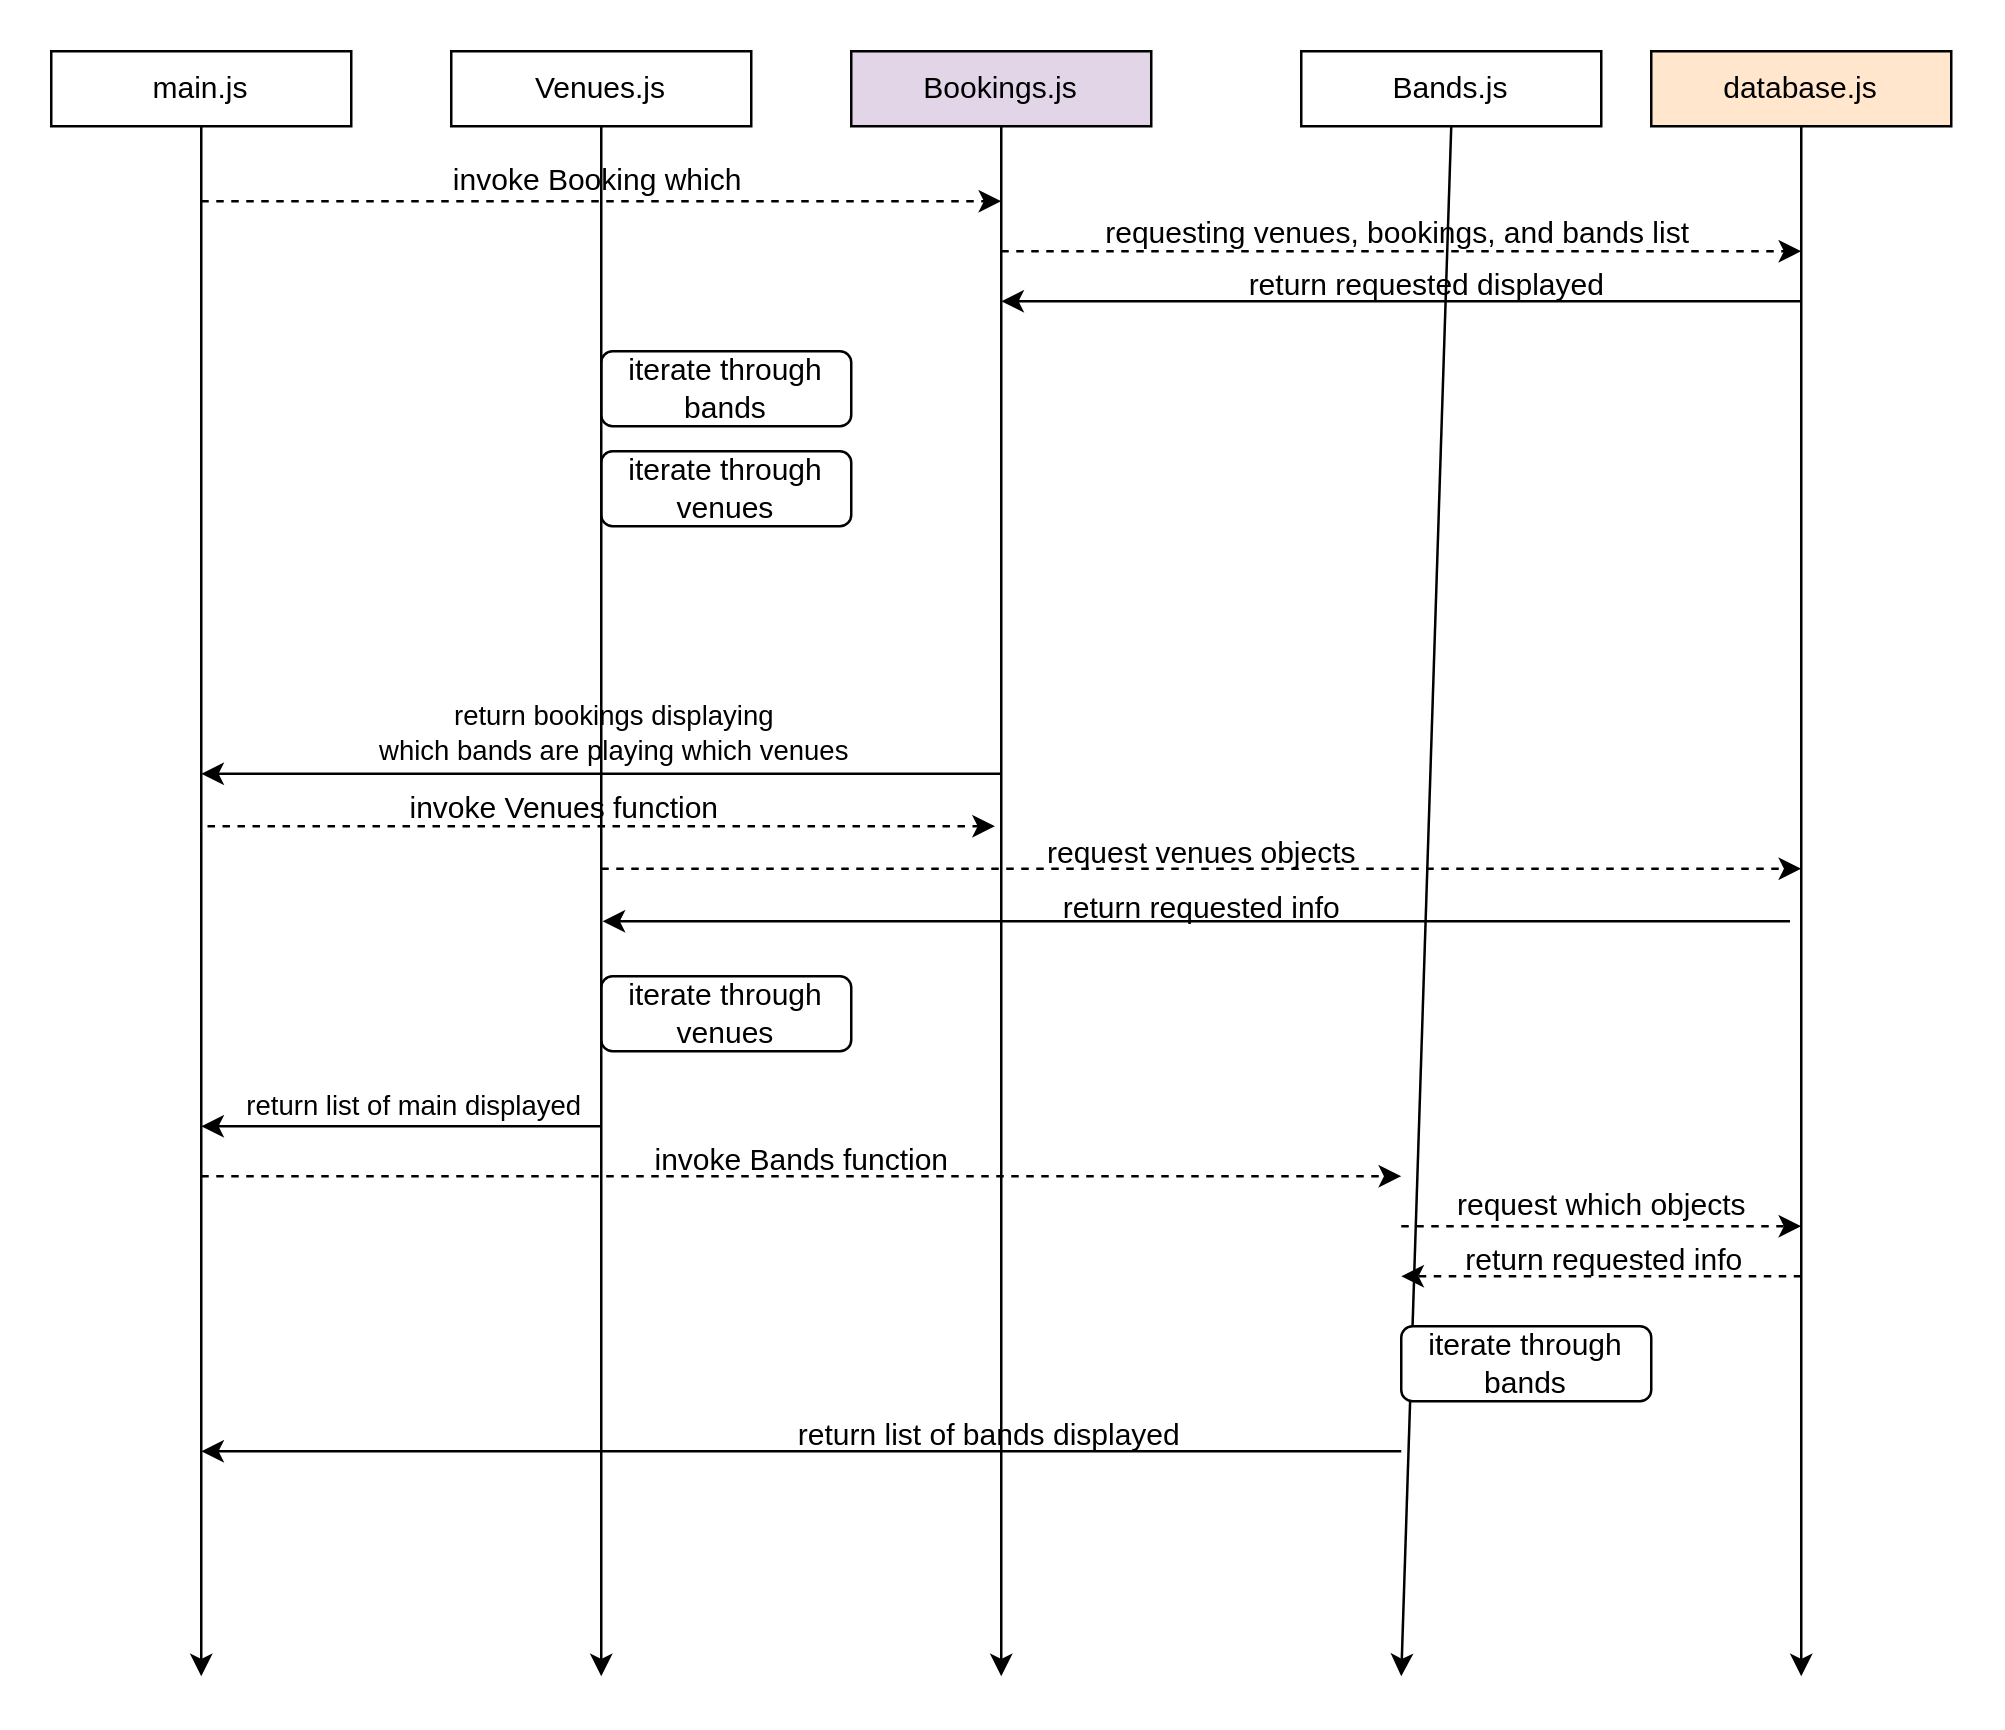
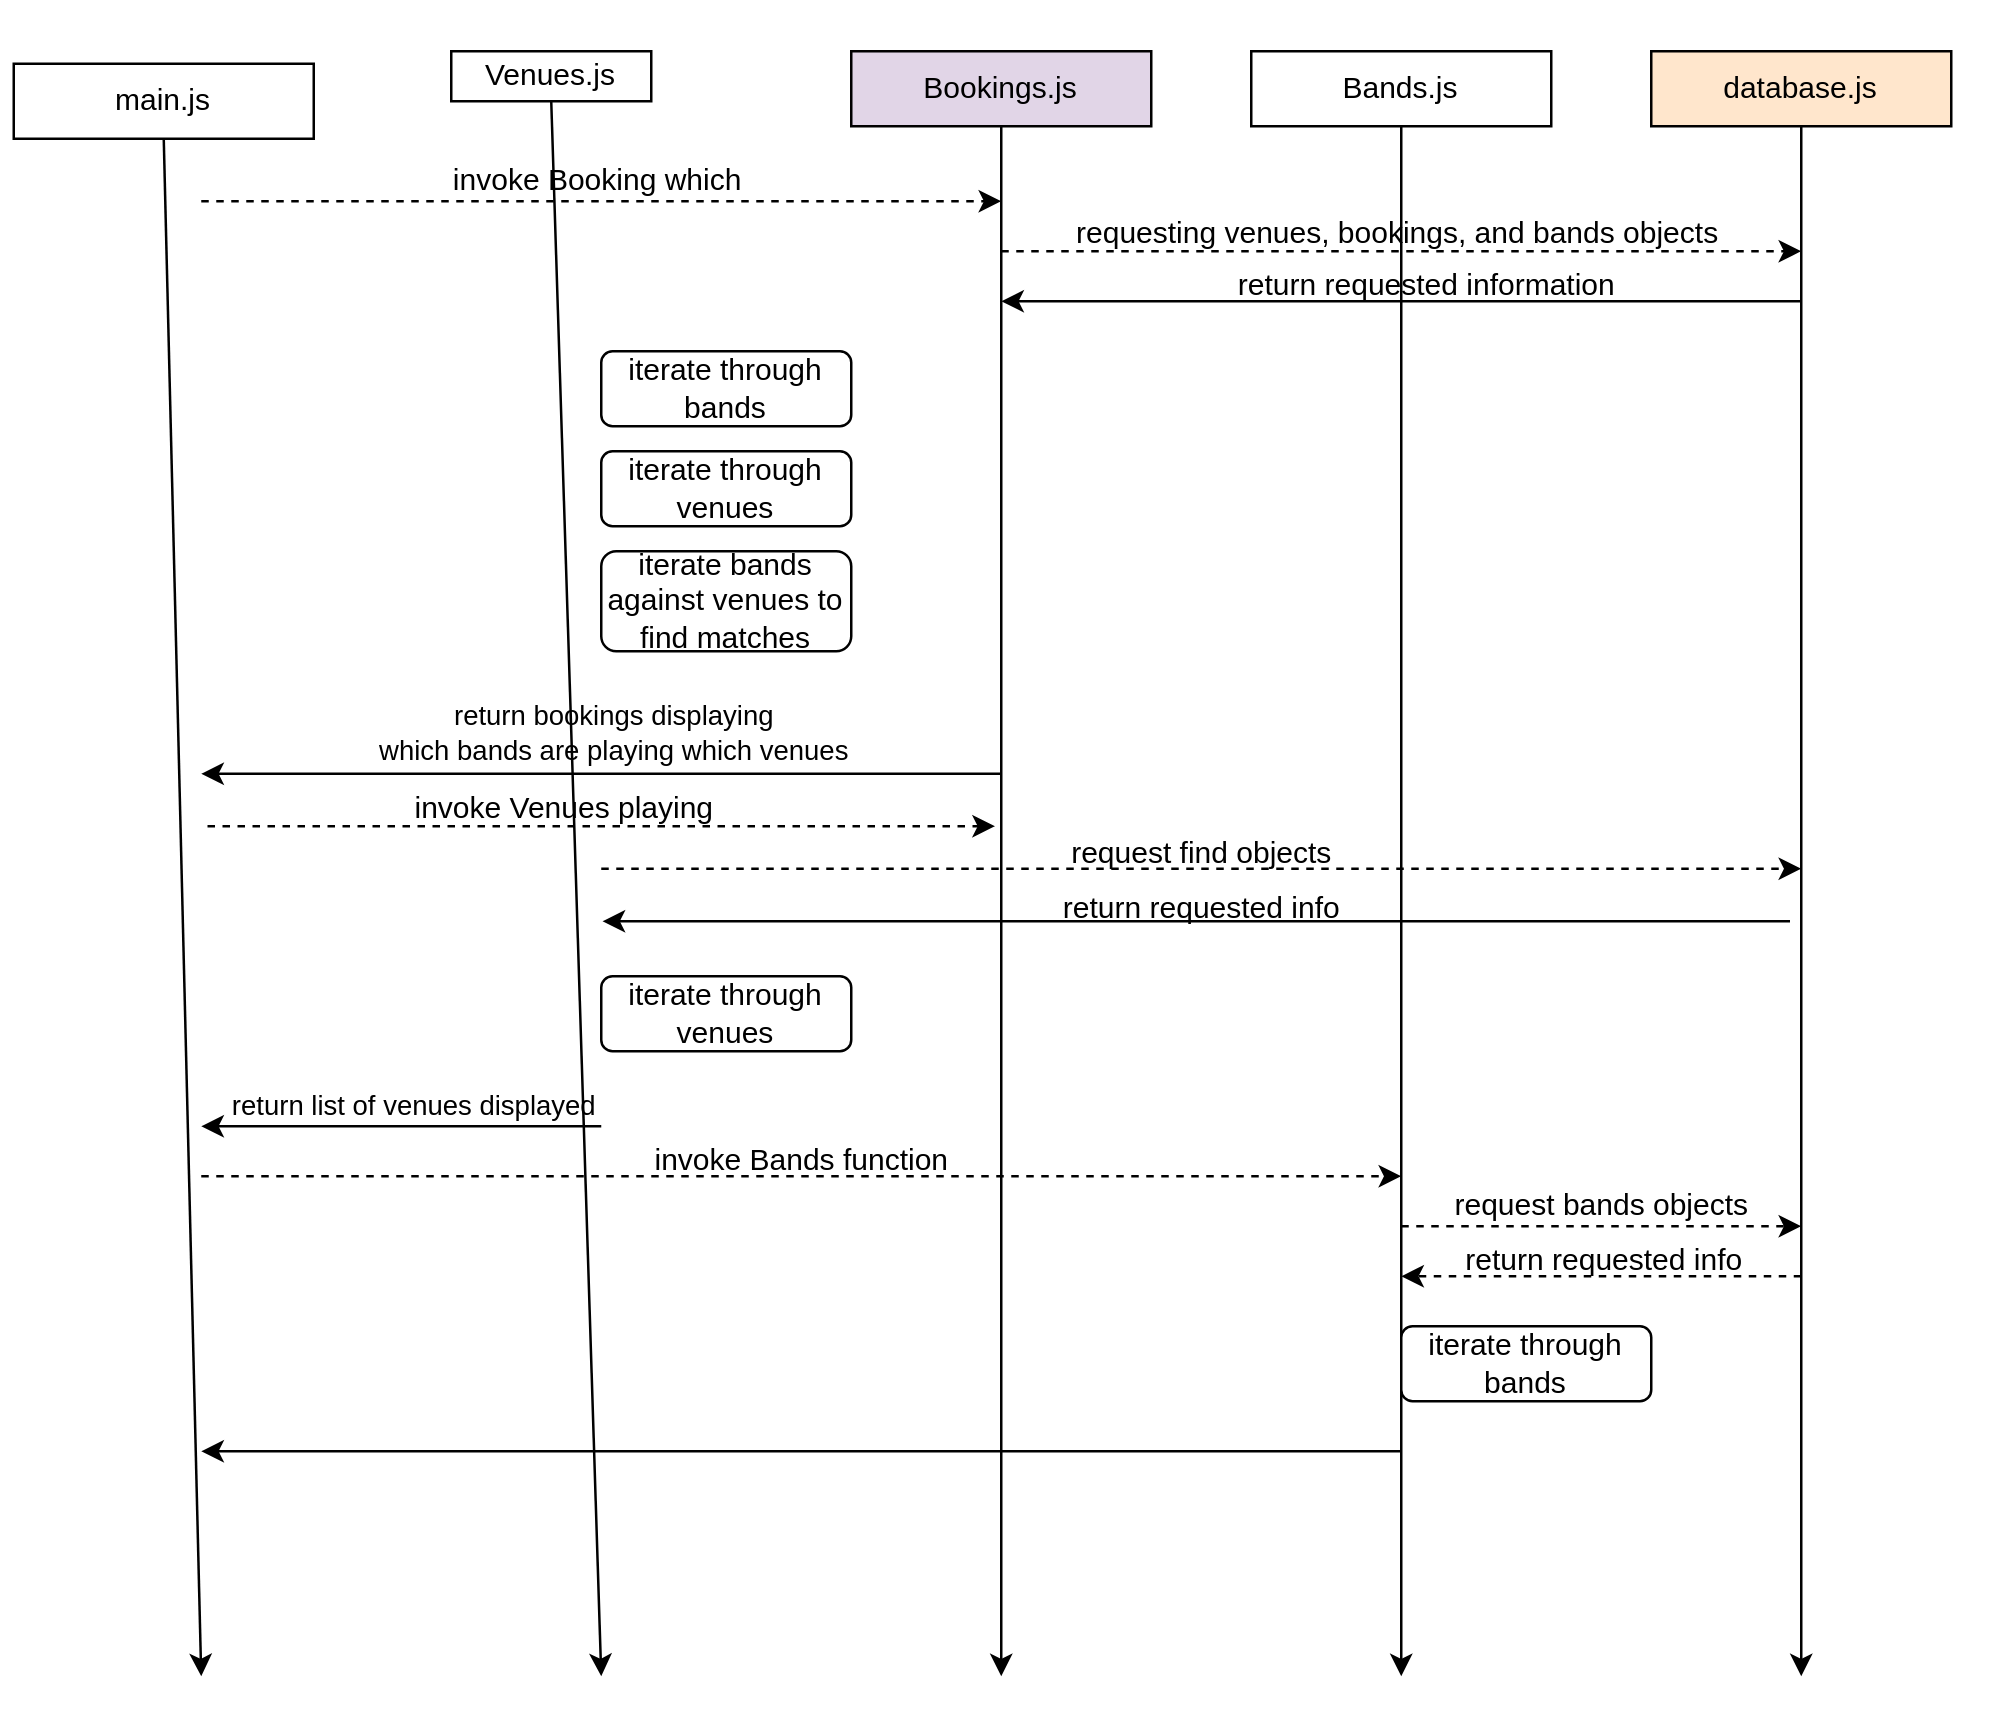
(201, 89) -> (164, 101)
(601, 89) -> (551, 76)
(1451, 89) -> (1401, 89)
(1403, 234) -> (1403, 234)
(1428, 286) -> (1428, 286)
none -> (726, 601)
(565, 809) -> (565, 809)
(1203, 854) -> (1203, 854)
(415, 1106) -> (415, 1106)
(1603, 1206) -> (1603, 1206)
(989, 1436) -> none
